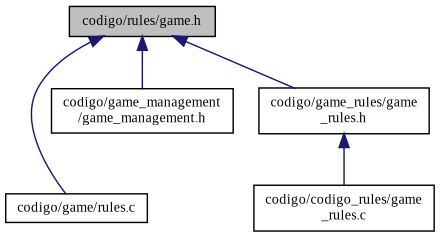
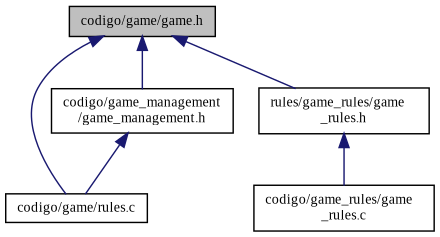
(142, 21) -> (142, 21)
(344, 111) -> (344, 111)
none -> (102, 170)
(344, 208) -> (344, 208)
